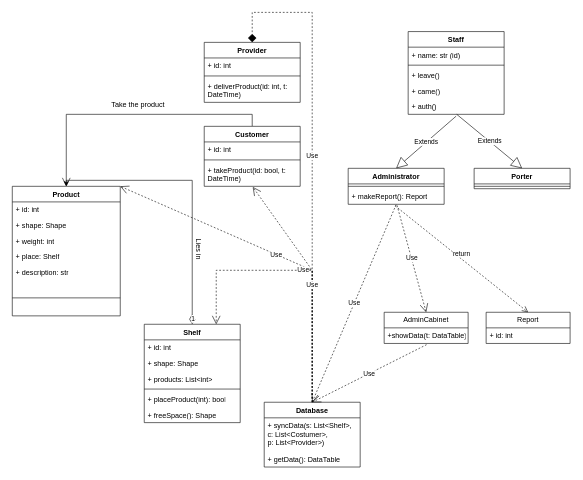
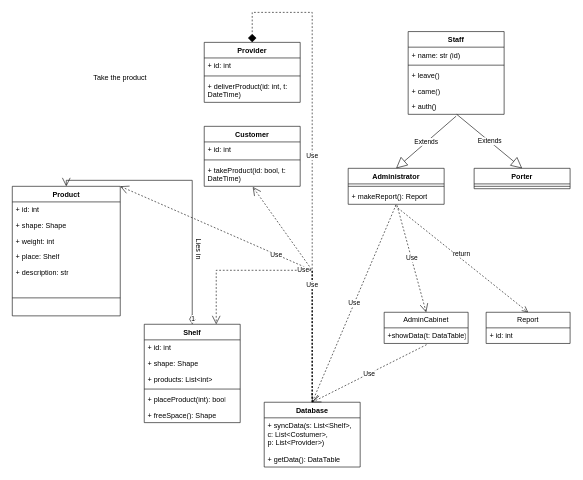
(138, 105) -> (120, 78)
(133, 114) -> none
